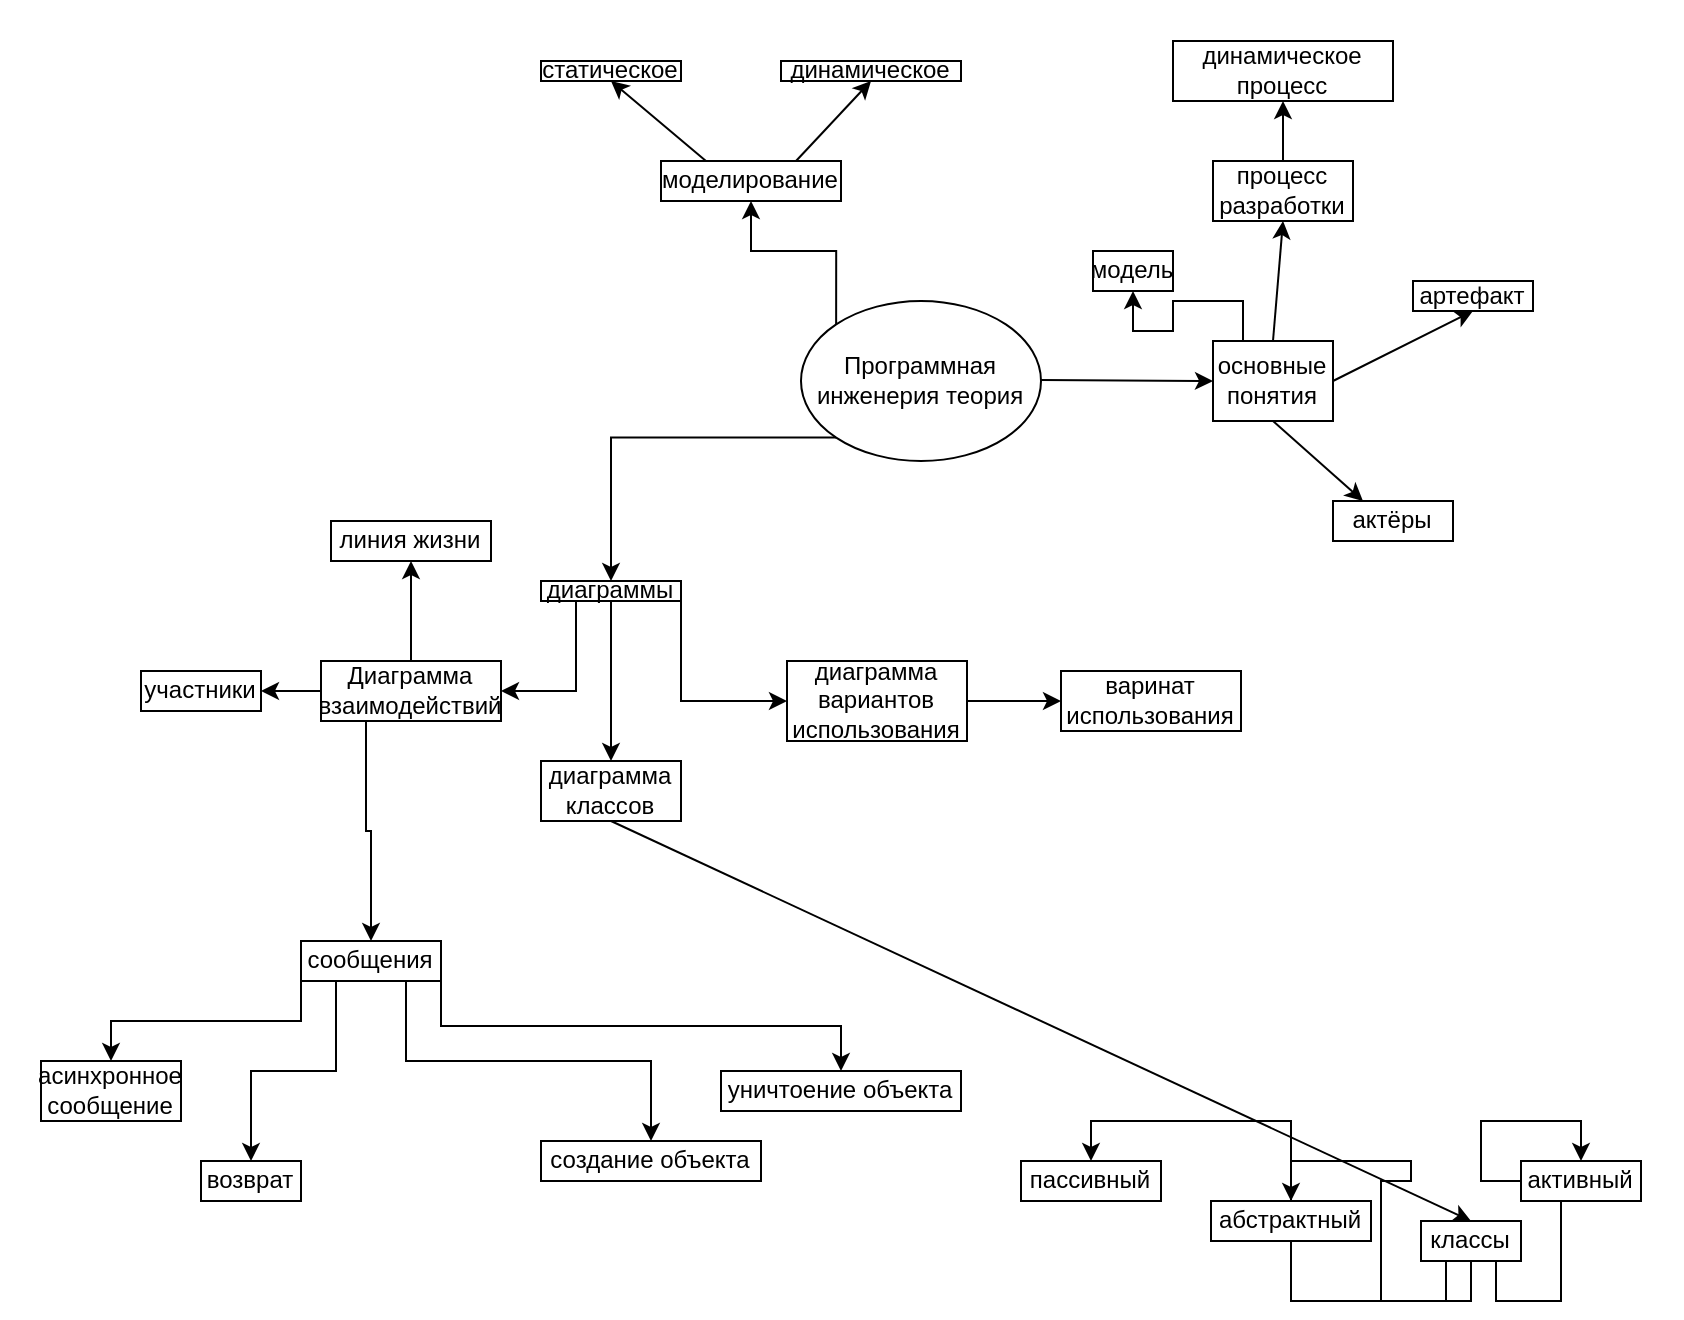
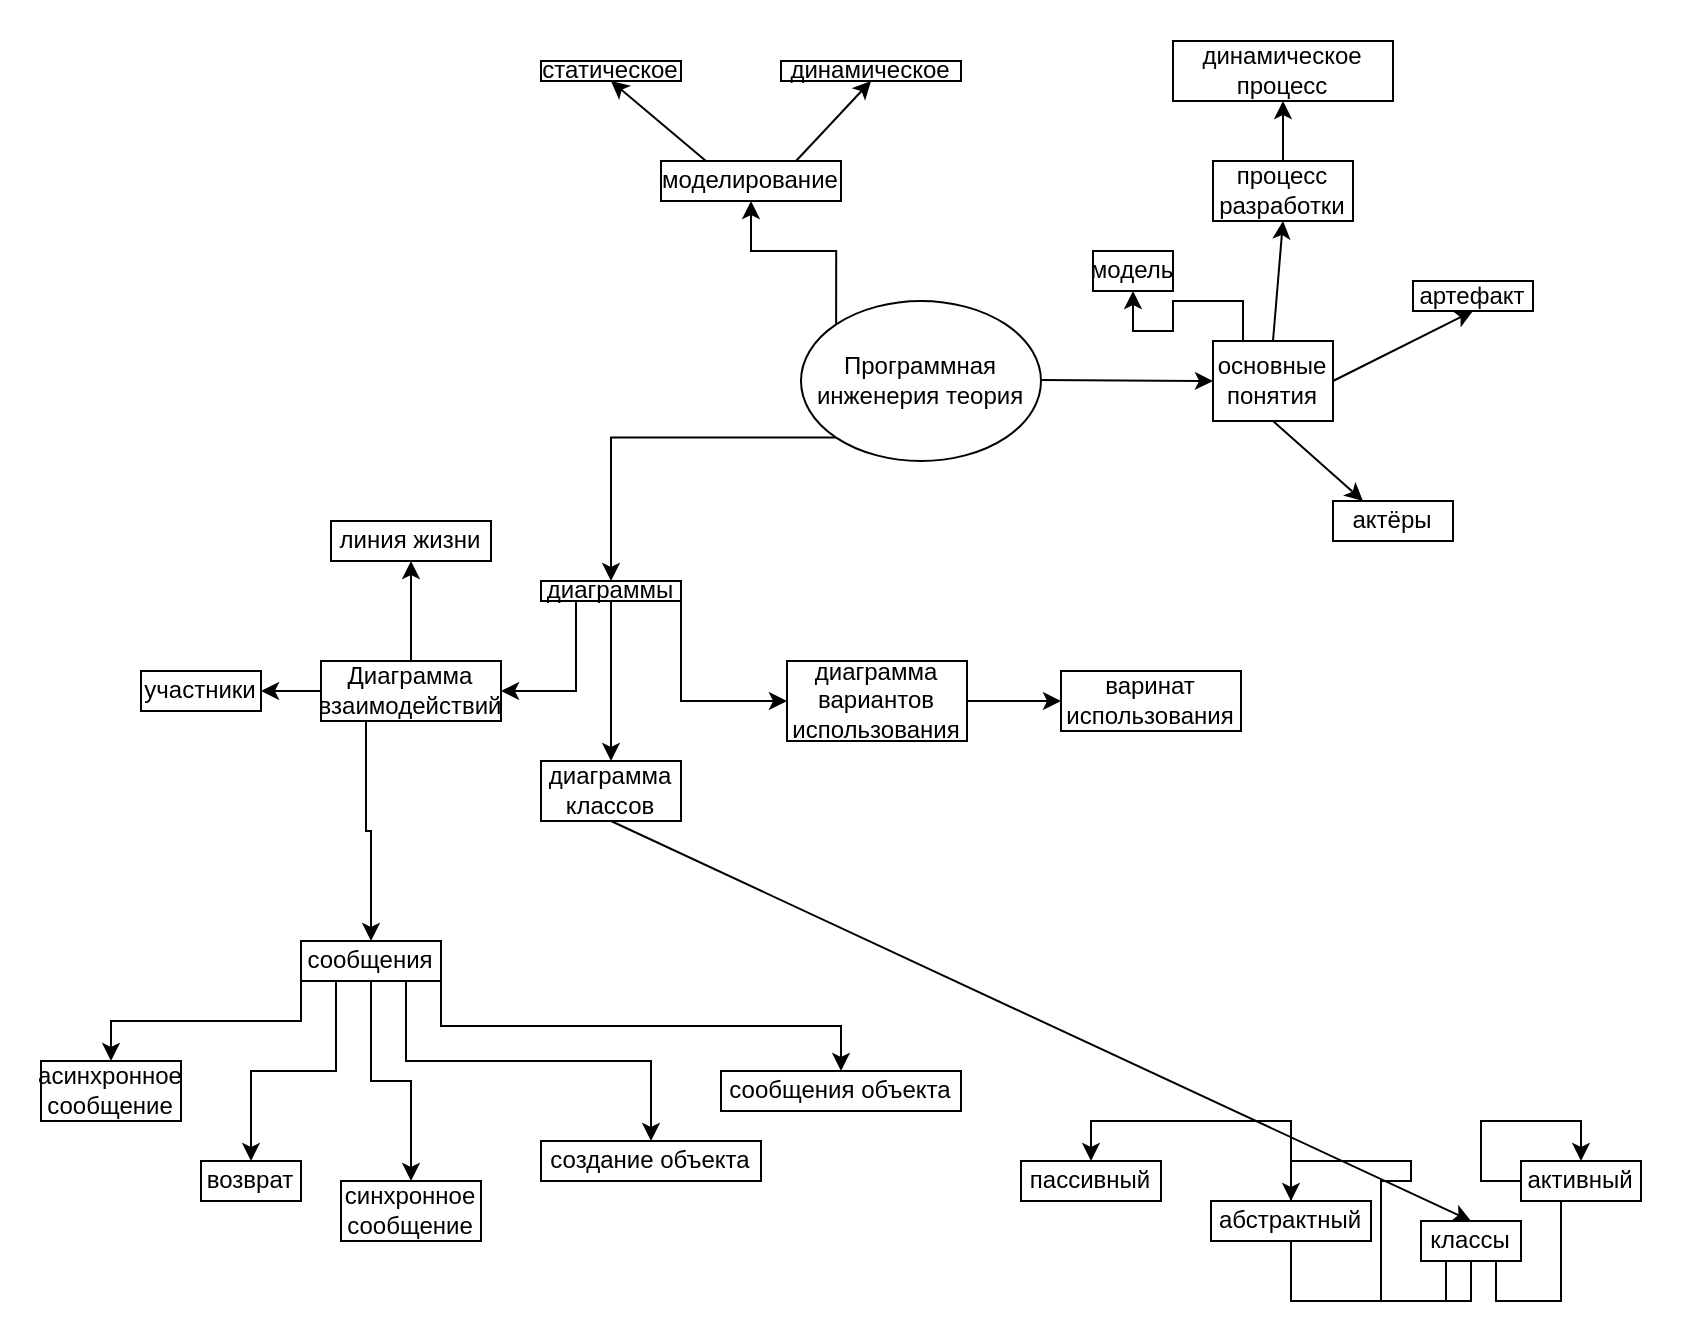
none -> (384, 1081)
(841, 1091) -> (841, 1091)
none -> (411, 1211)
